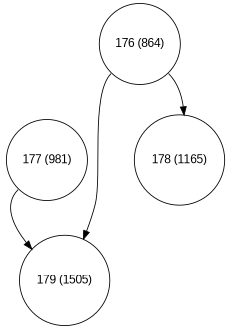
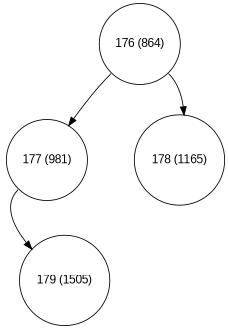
(98, 152) -> (92, 95)
